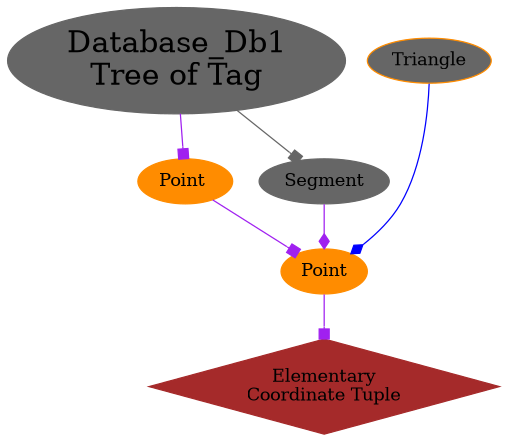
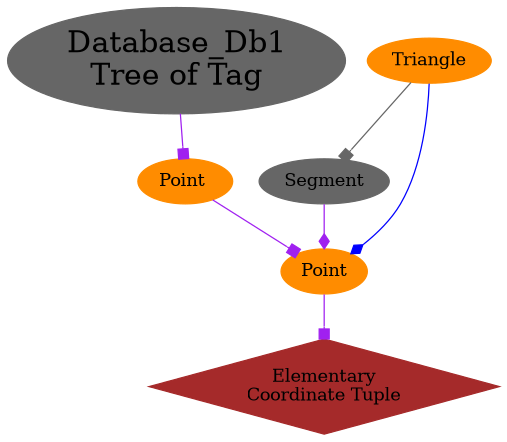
(429, 61) -> (429, 61)
(263, 131) -> (381, 116)
